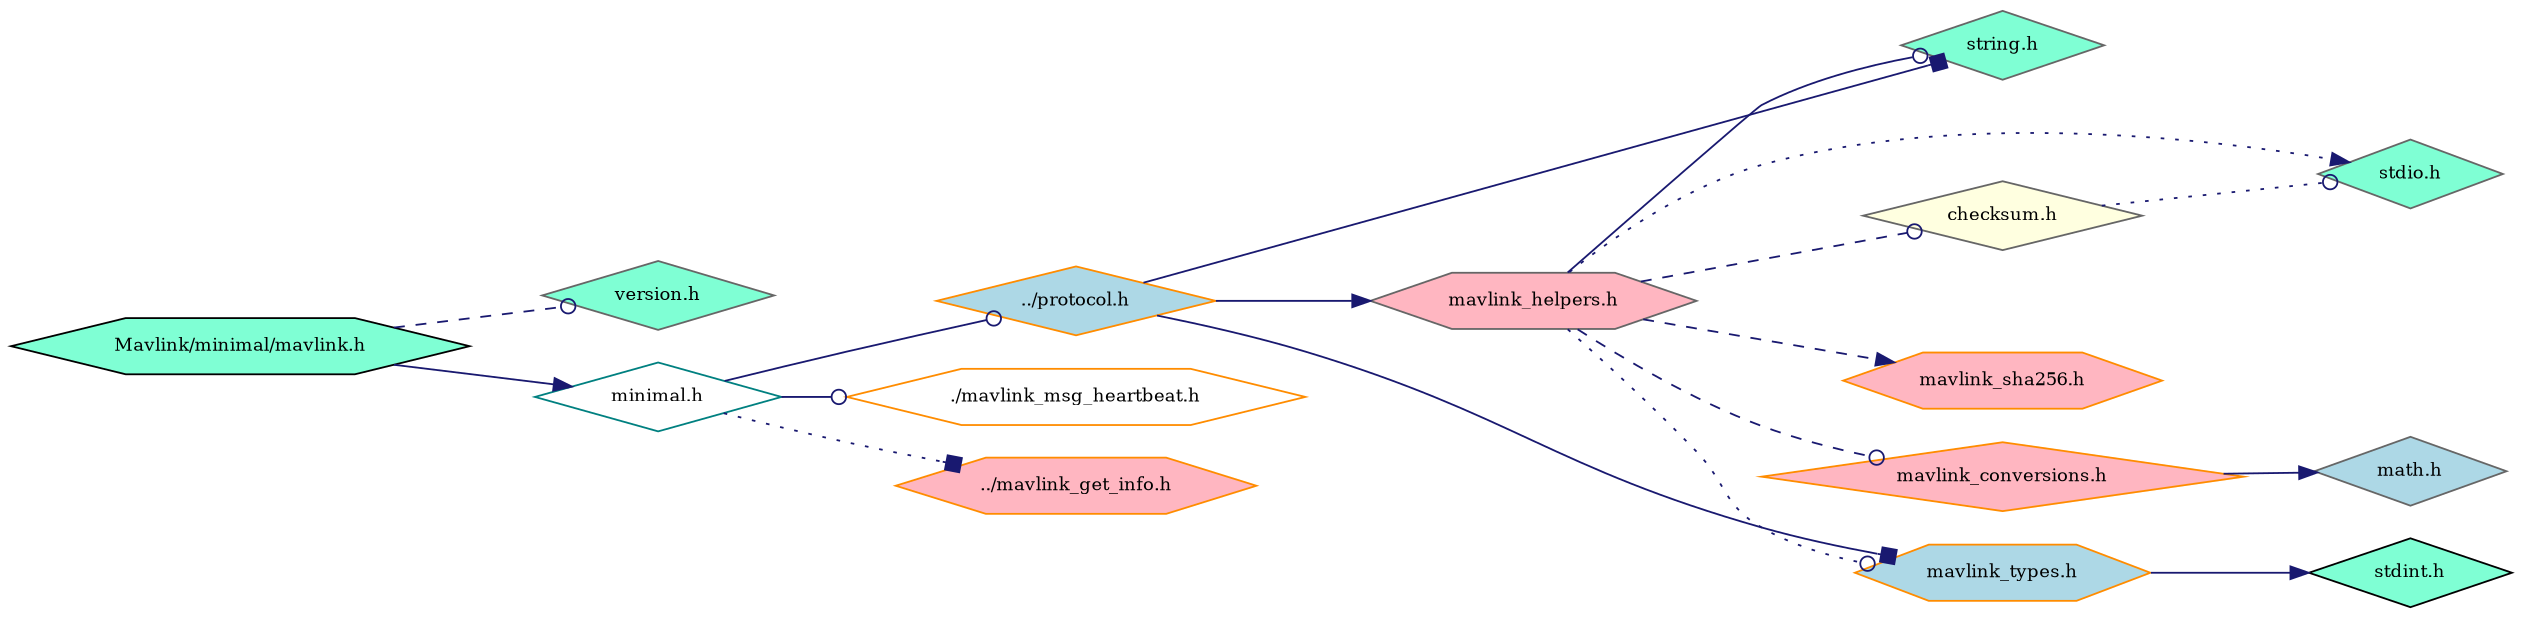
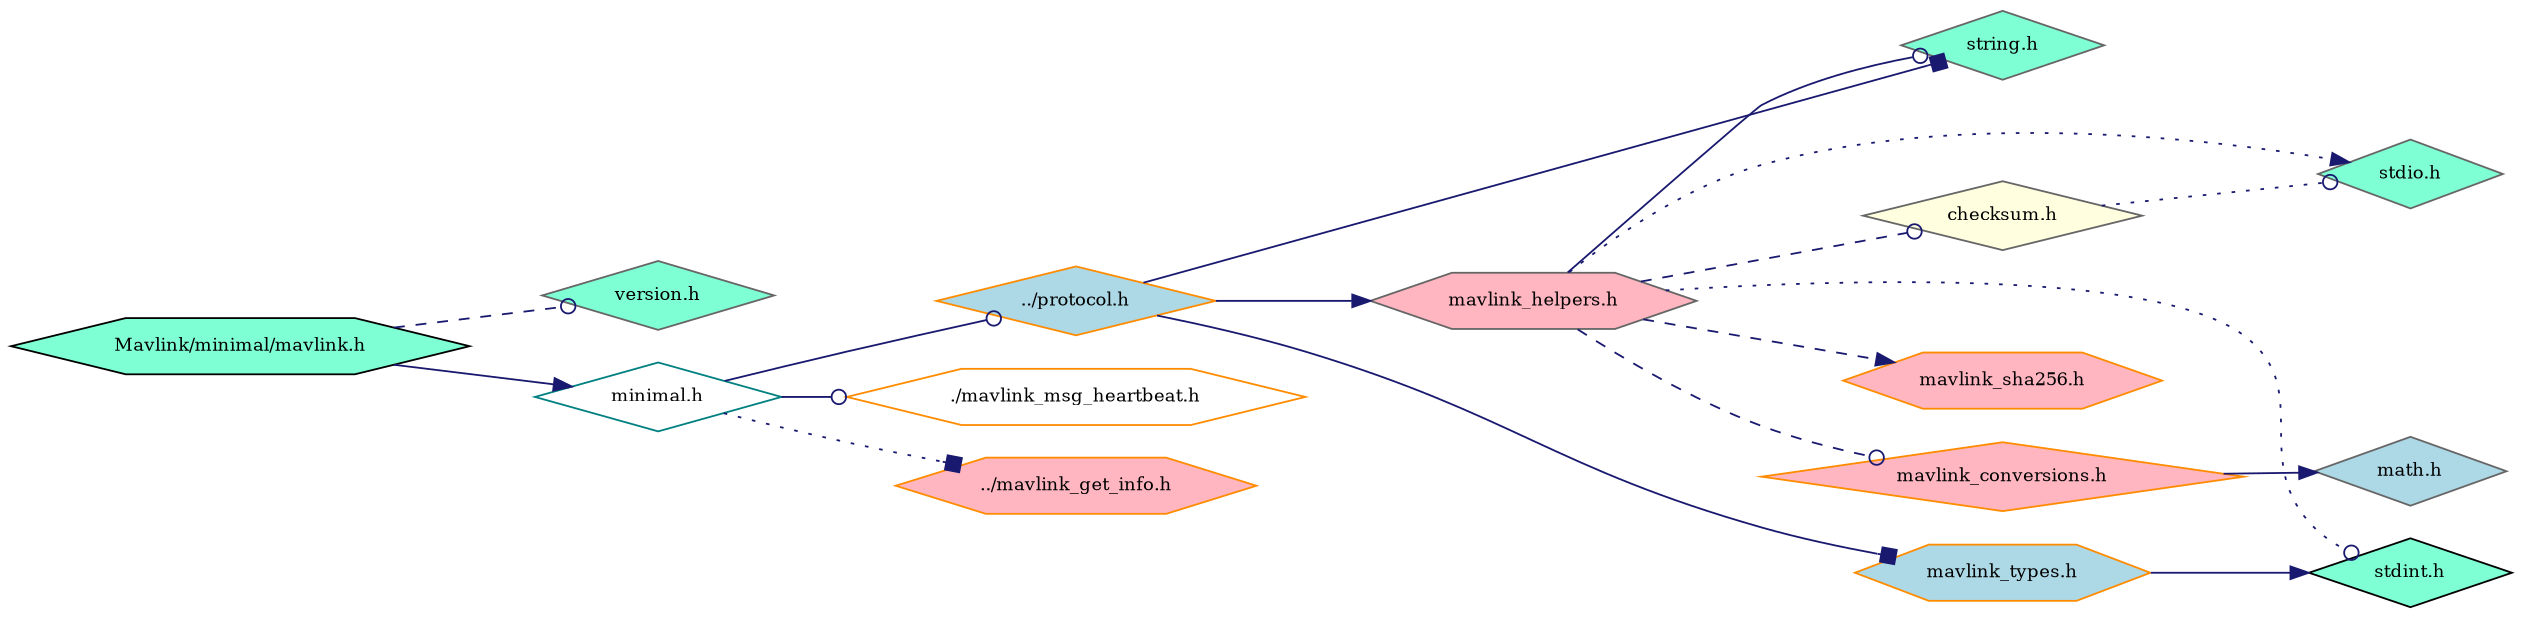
(1706, 462) -> (2083, 291)
